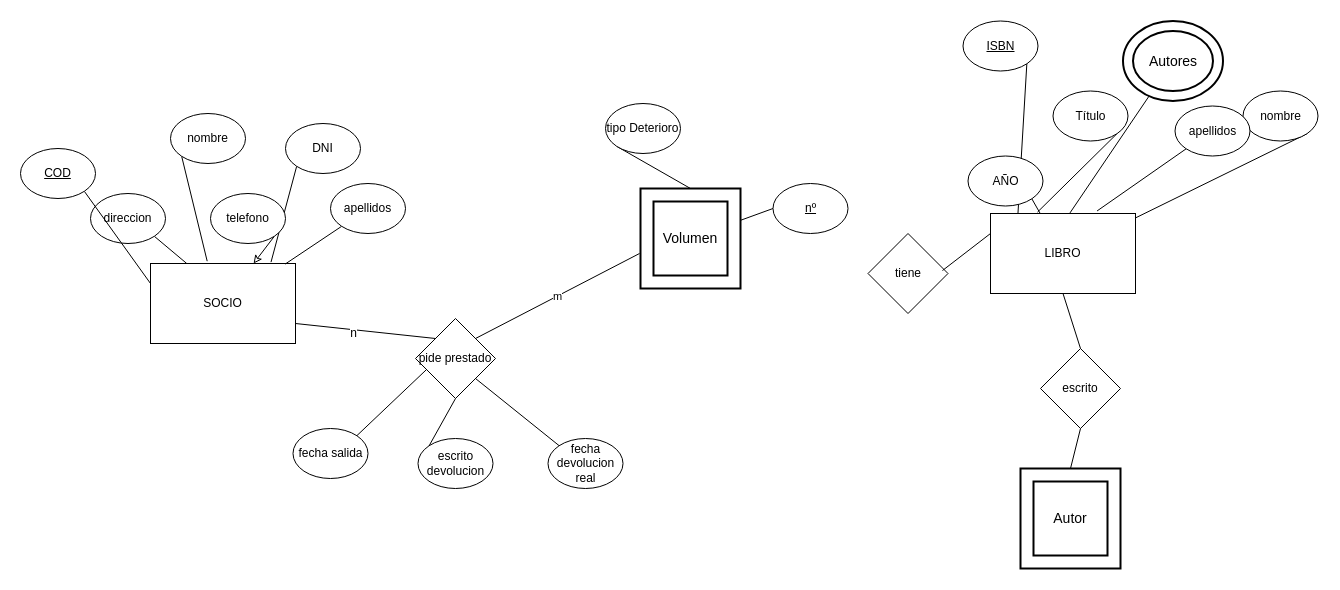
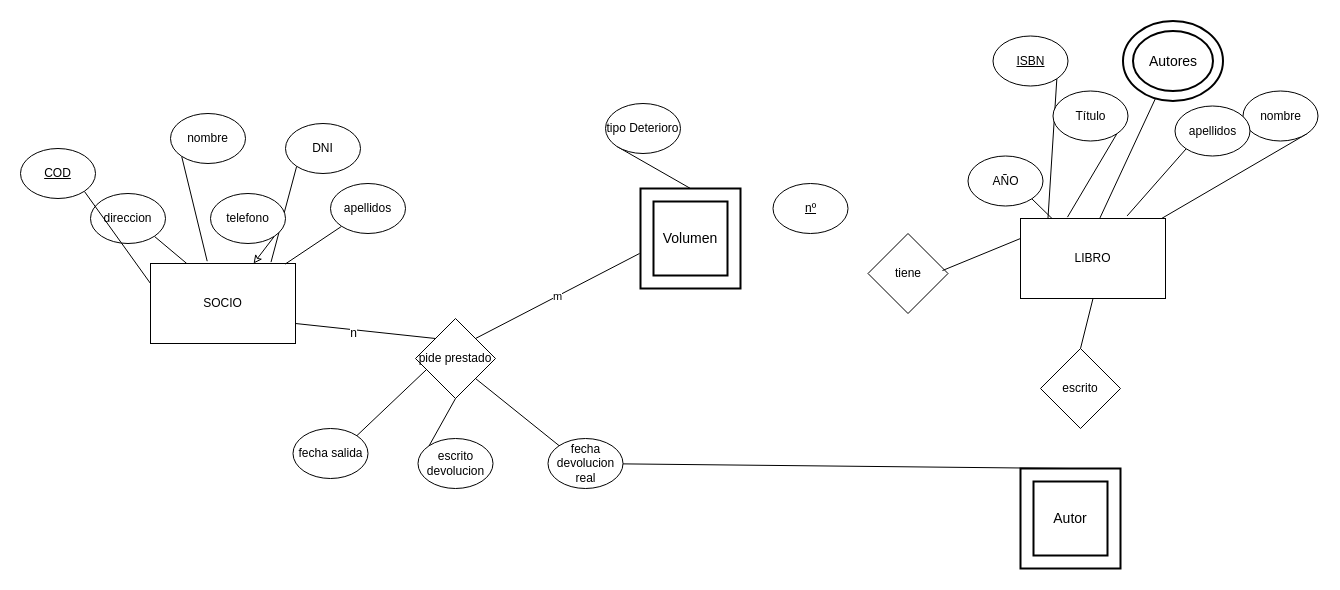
(1001, 46) -> (1031, 61)
(757, 214) -> none
(1063, 254) -> (1093, 259)
(1075, 449) -> (822, 466)
